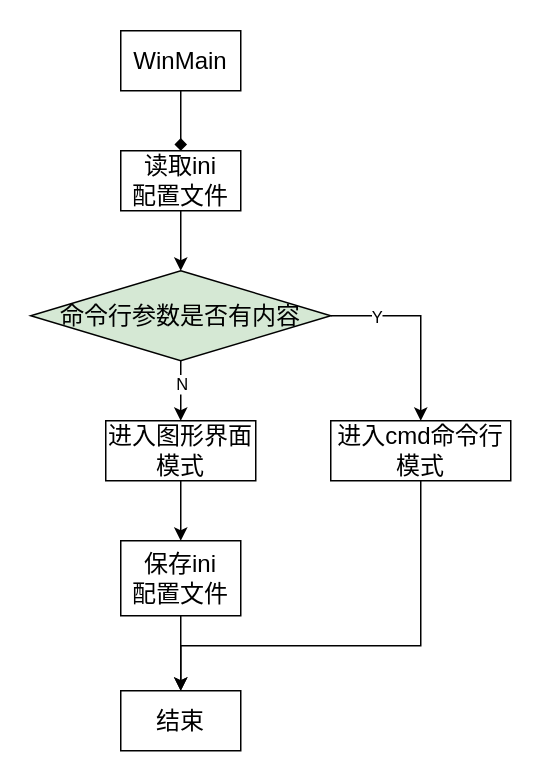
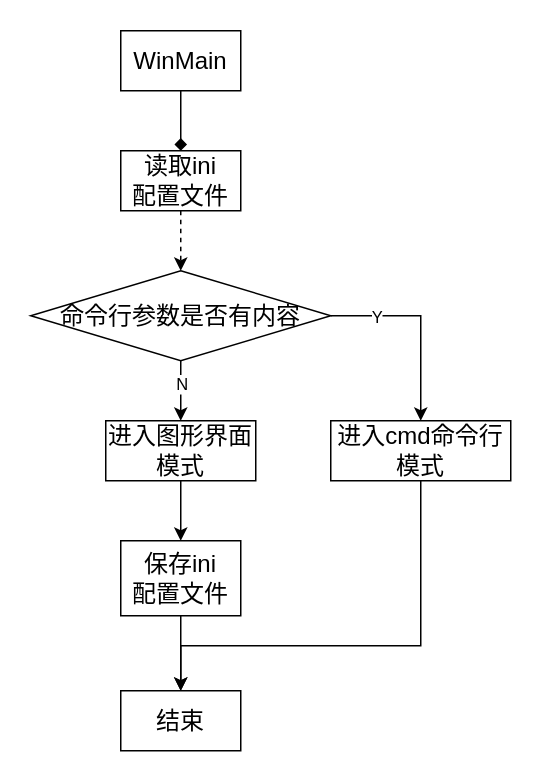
(181, 235) -> (181, 235)
(181, 316) -> (181, 316)
